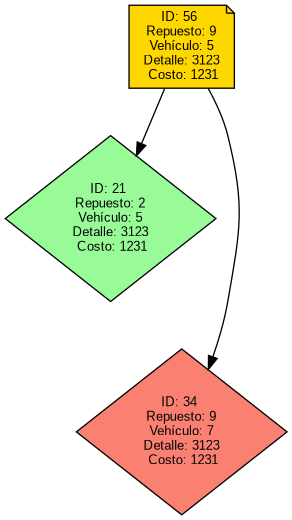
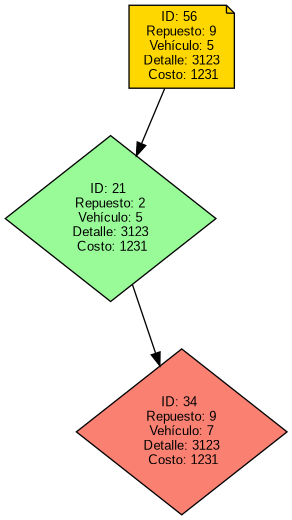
(239, 221) -> (144, 319)
